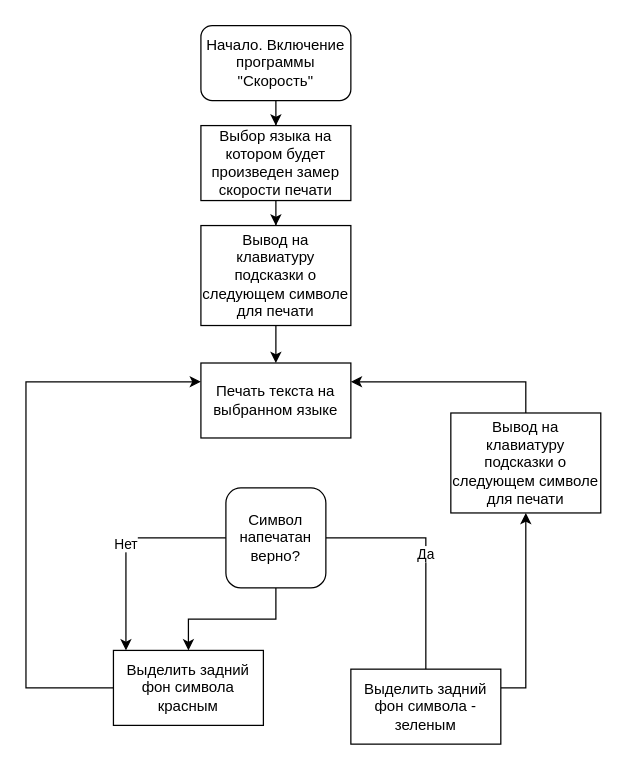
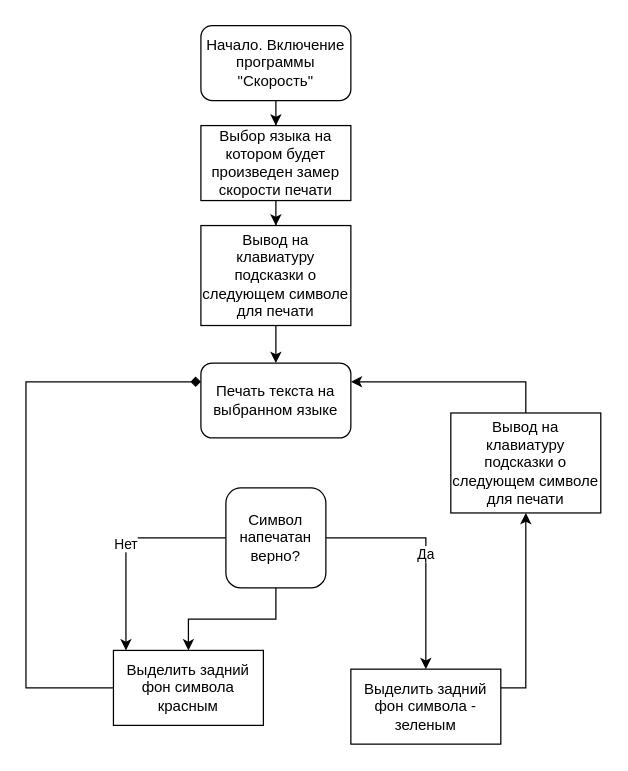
(191, 382) -> (190, 382)
(276, 401) -> (276, 401)
(426, 662) -> (426, 659)
